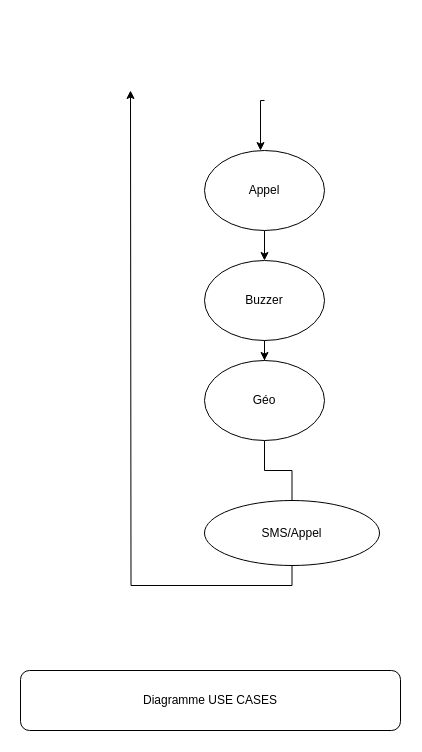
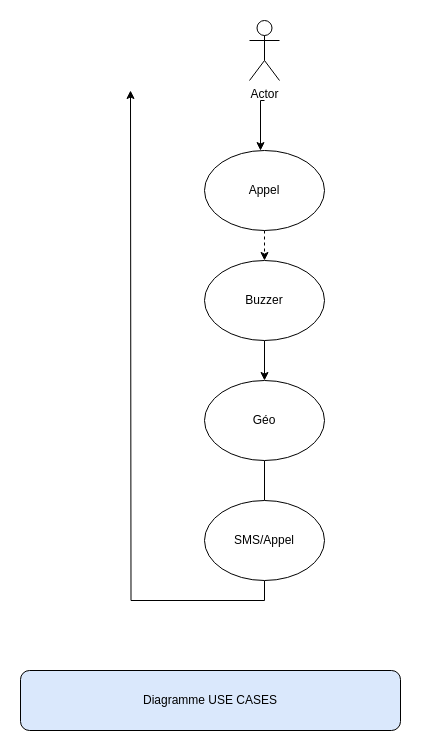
none -> (265, 51)
(265, 243) -> (265, 243)
(265, 401) -> (265, 421)
(292, 533) -> (265, 541)
(211, 701) -> (211, 701)
